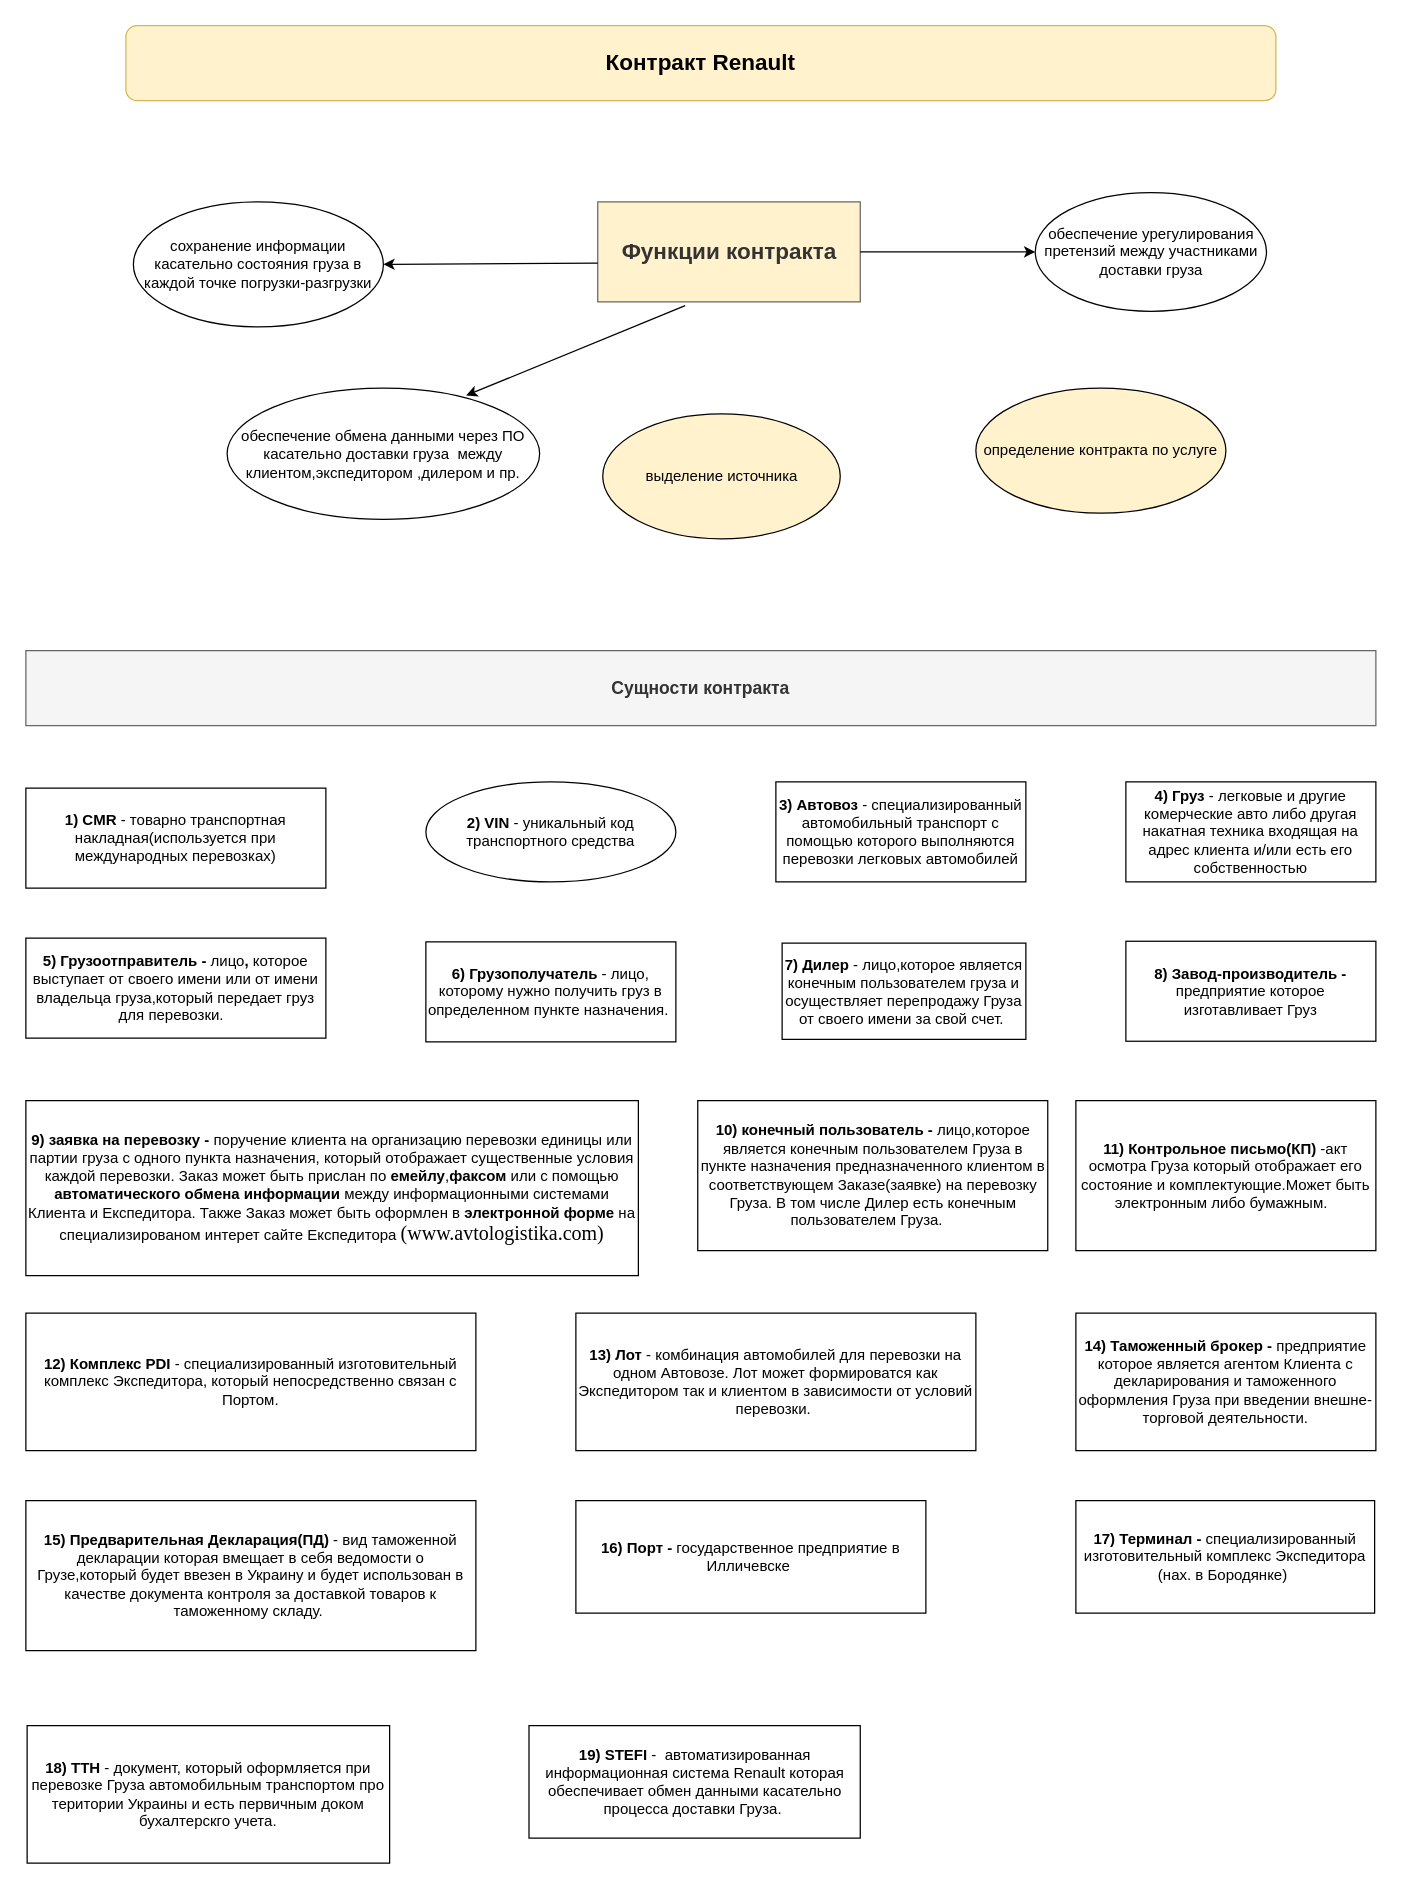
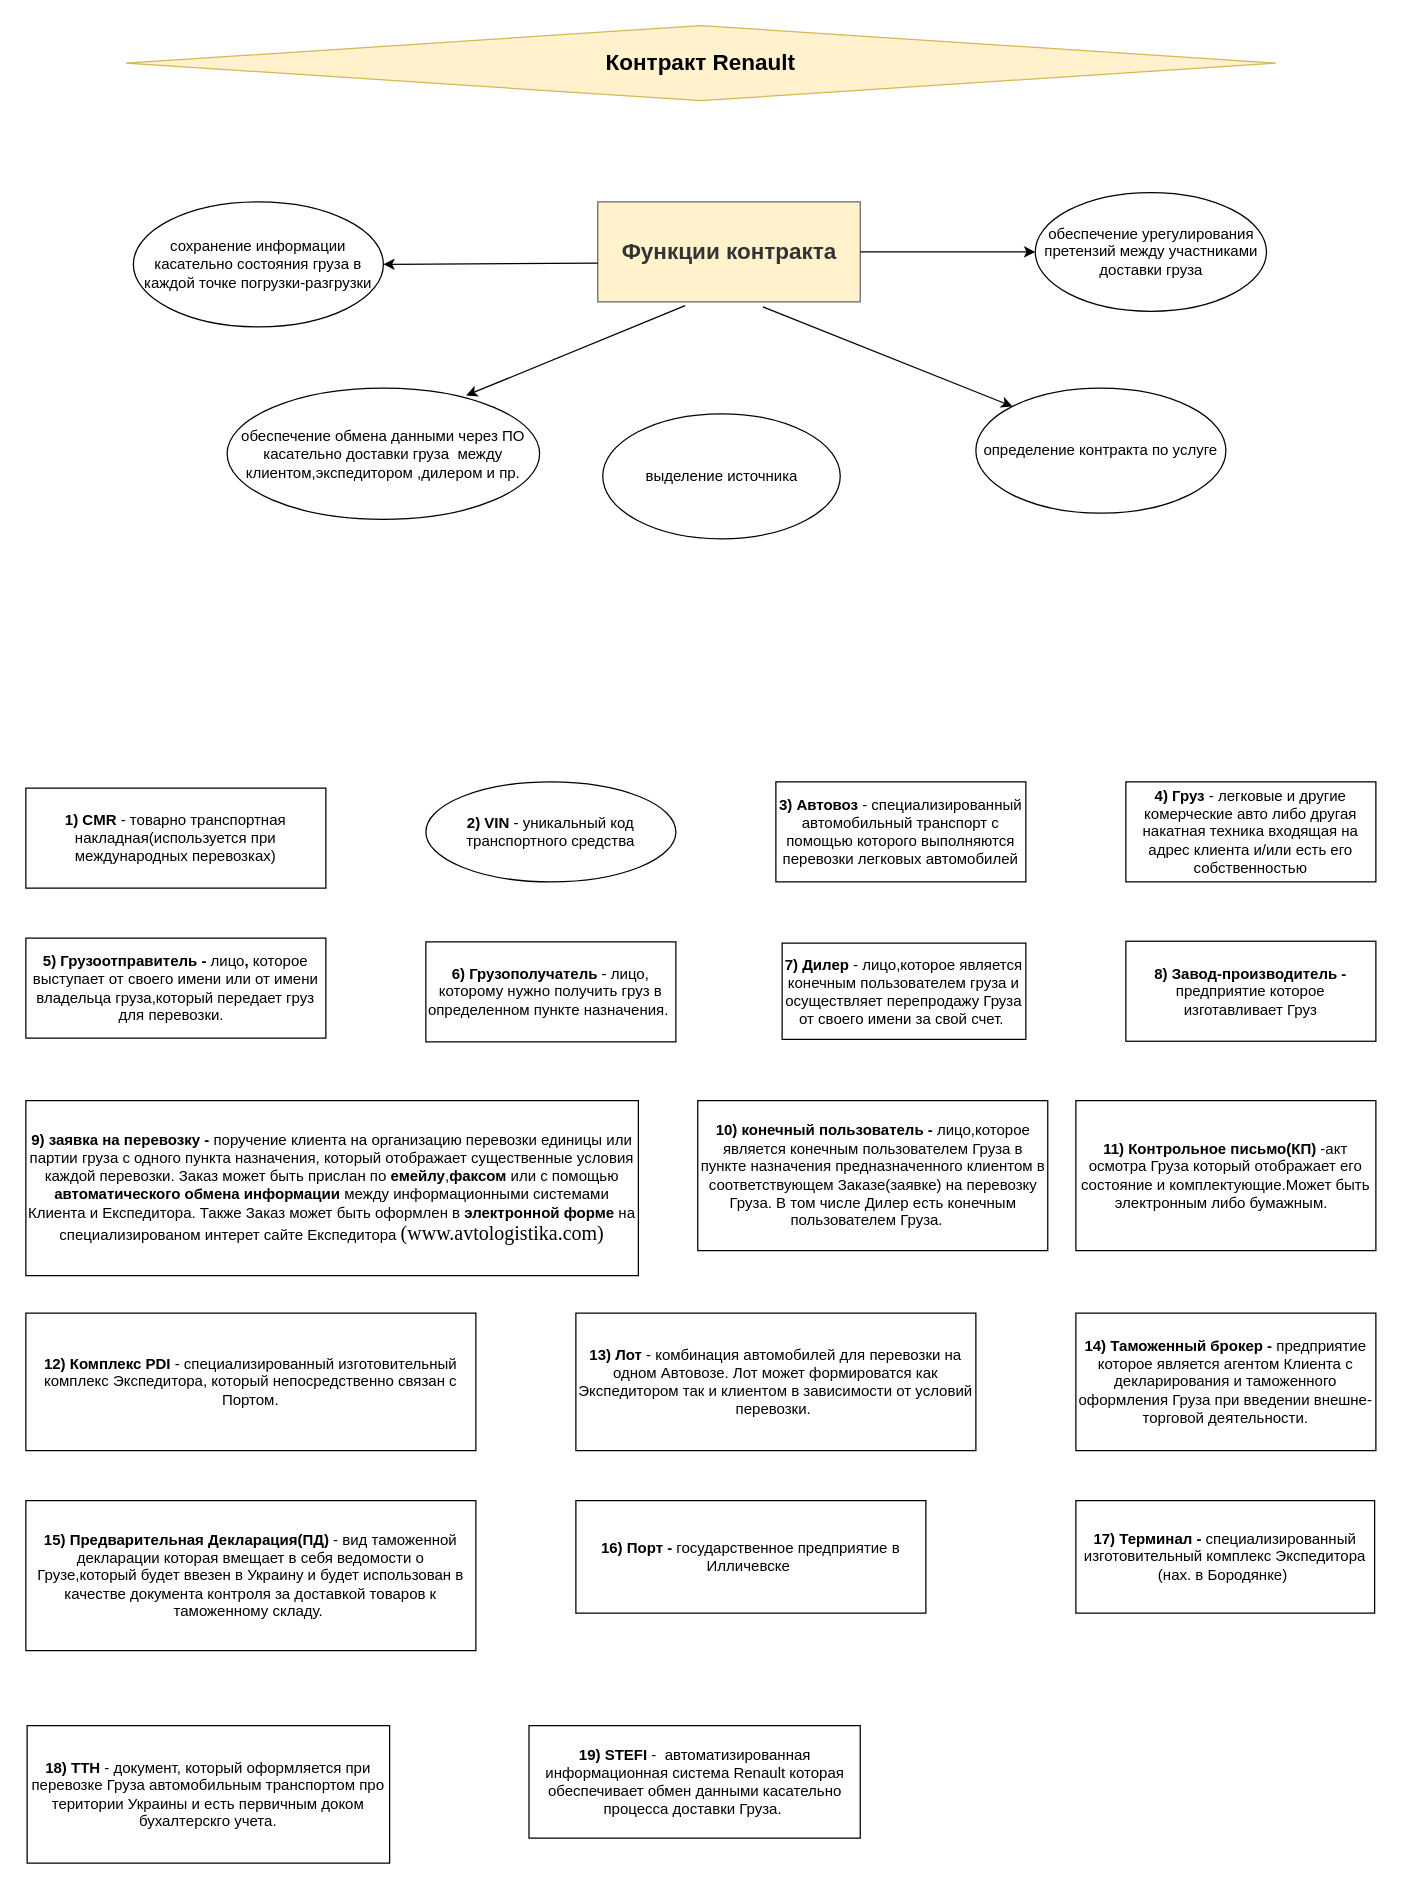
(701, 63) -> (701, 63)
none -> (884, 355)
(1101, 451) -> (1101, 451)
(721, 476) -> (721, 476)
(701, 688) -> none
